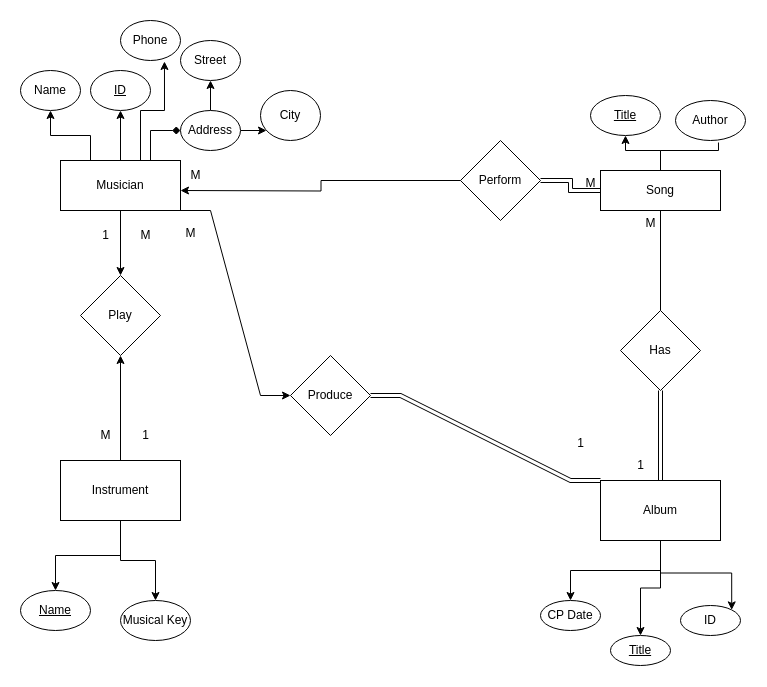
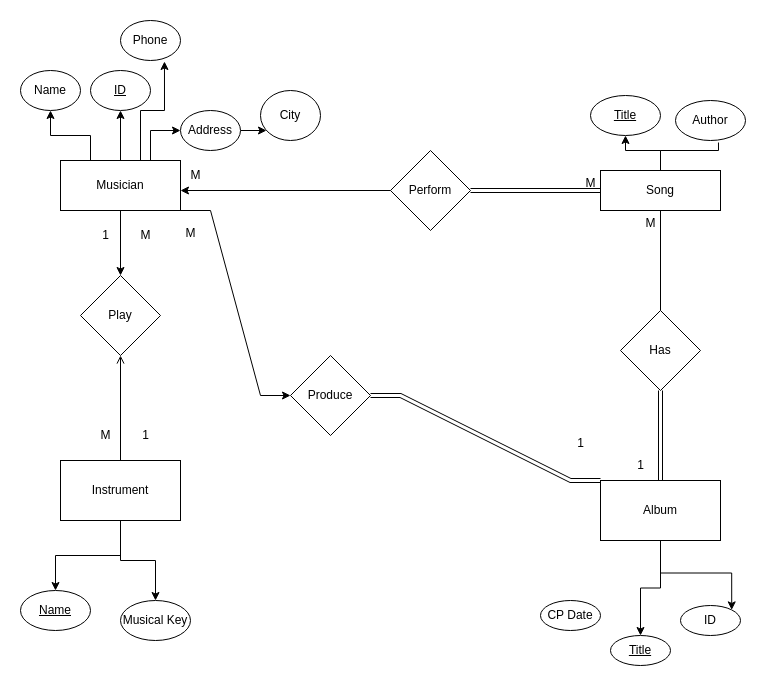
(211, 61) -> none
(211, 92) -> none
(172, 131) -> (172, 131)
(501, 181) -> (431, 191)
(121, 363) -> (121, 361)
(604, 571) -> none
